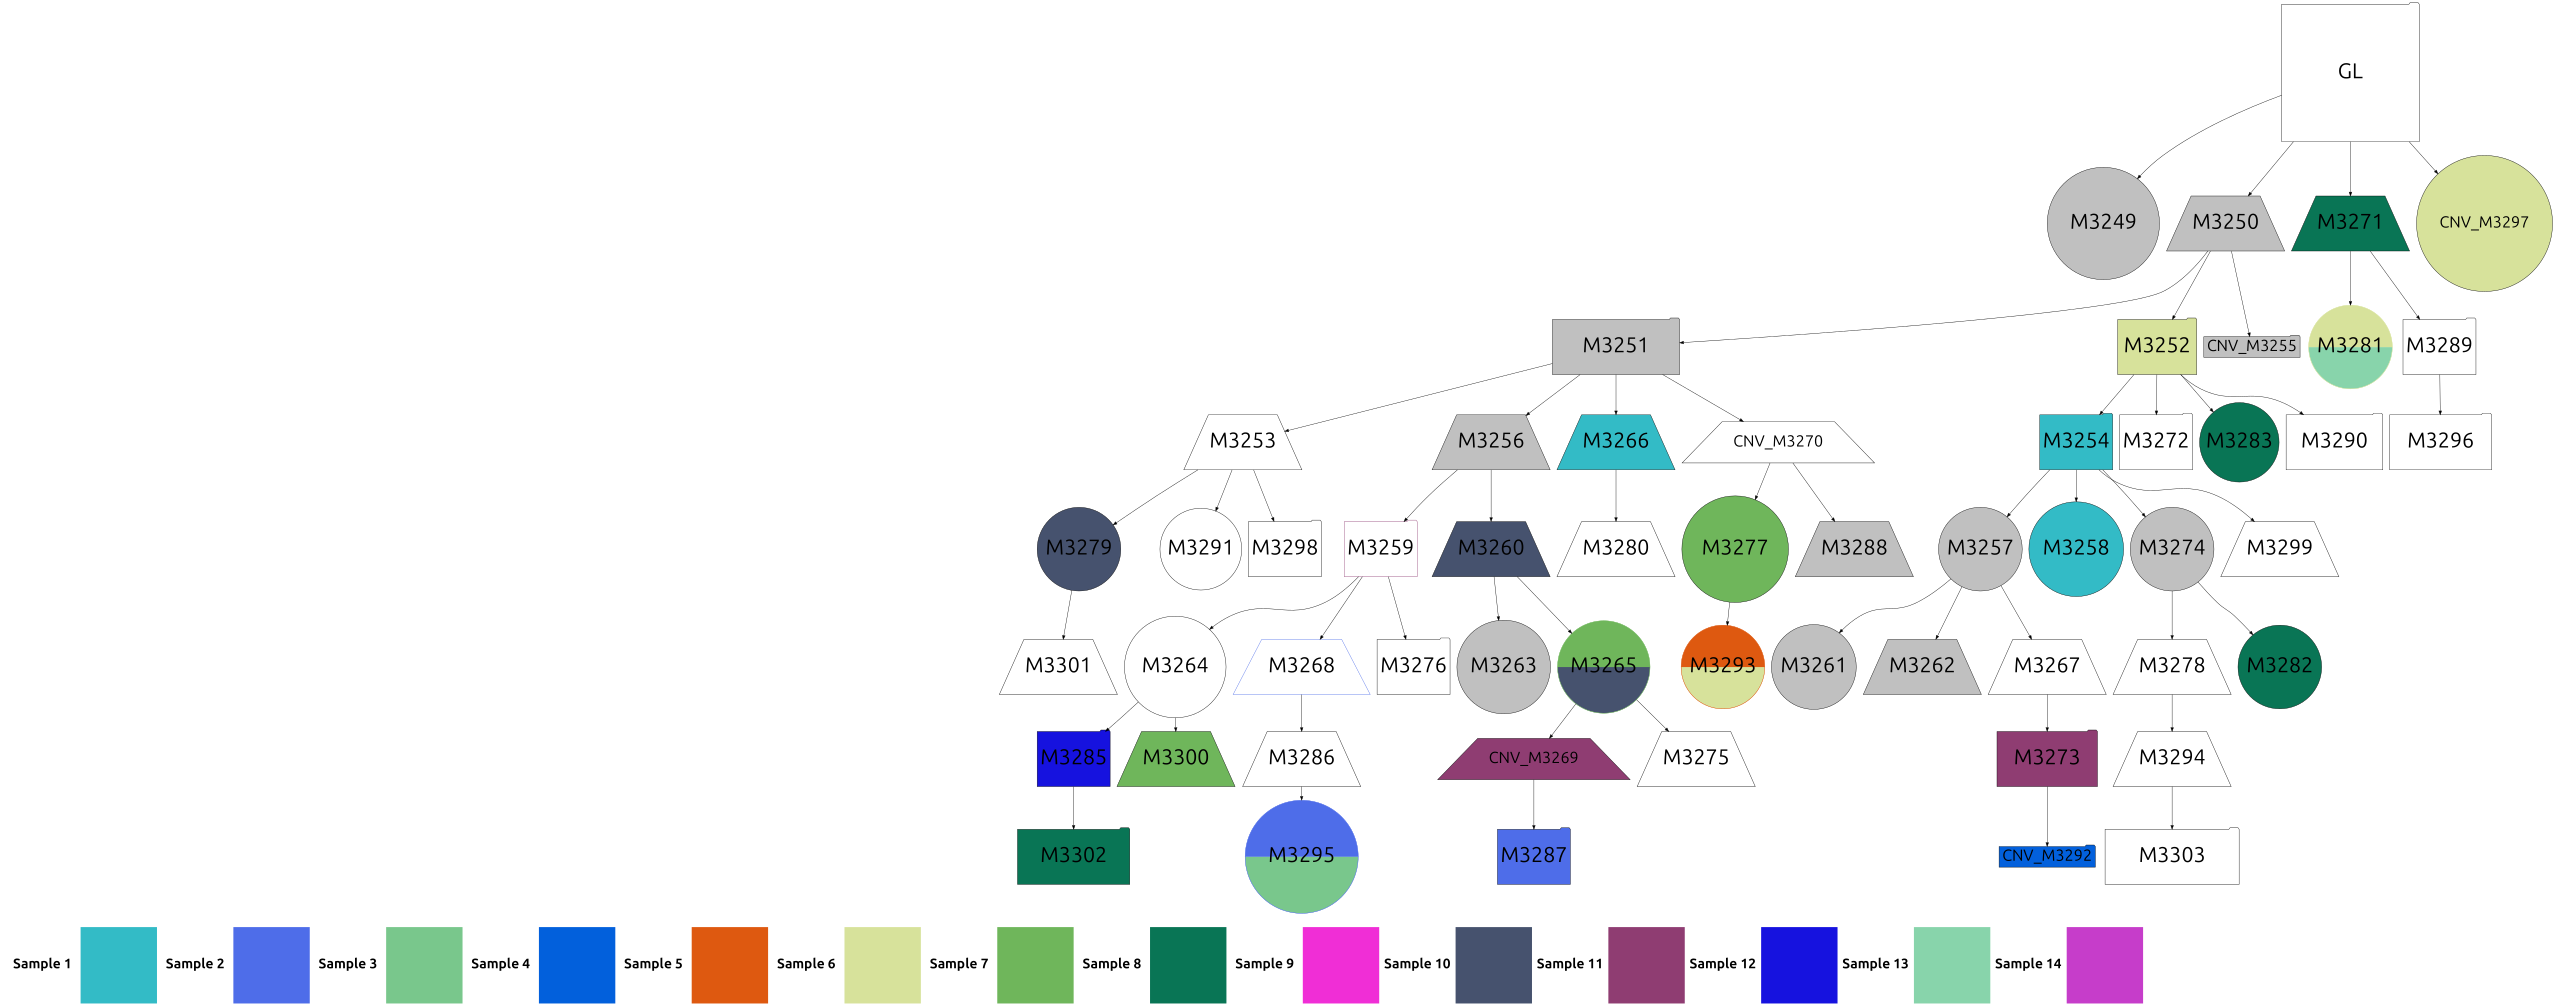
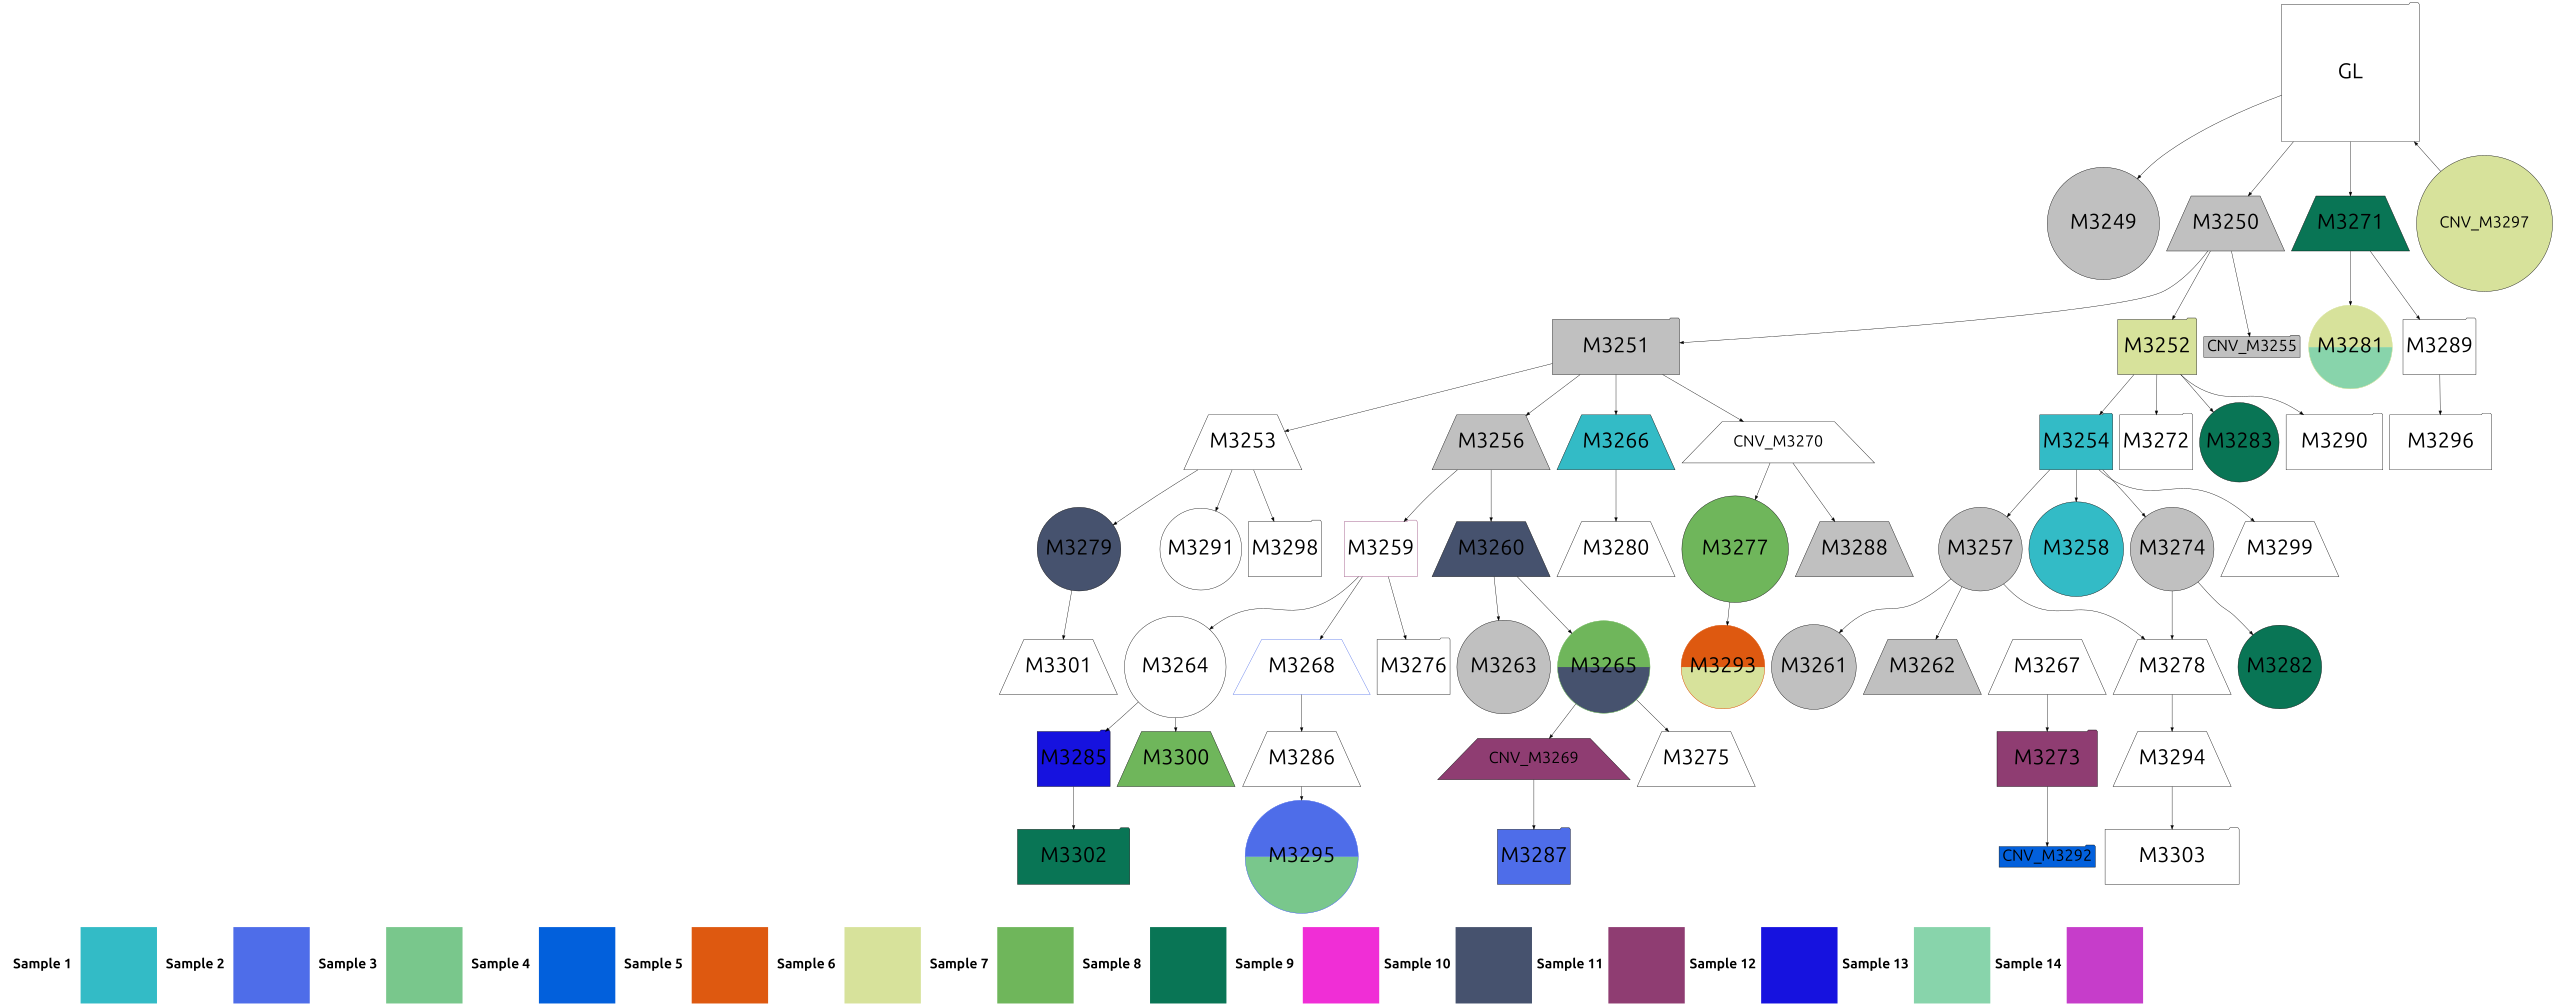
(2422, 156) -> (2429, 158)
(2015, 611) -> (2072, 610)
